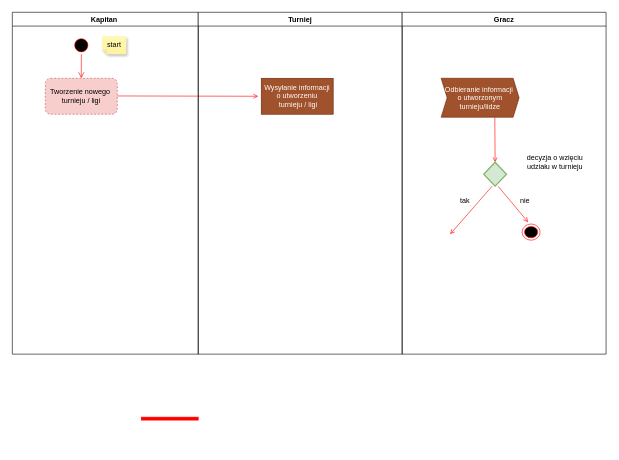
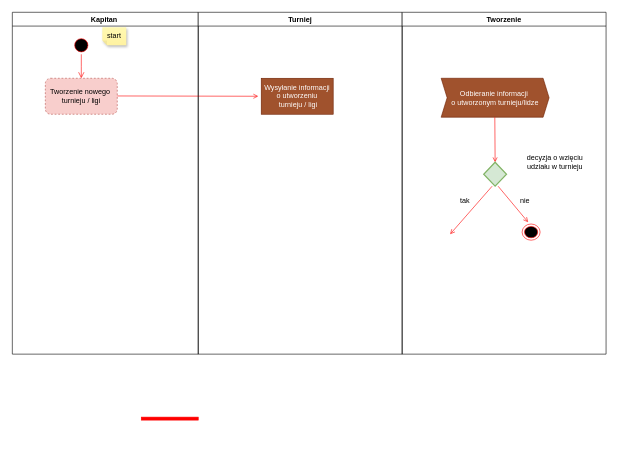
(504, 20) -> (504, 20)
(114, 45) -> (114, 36)
(480, 98) -> (495, 98)
